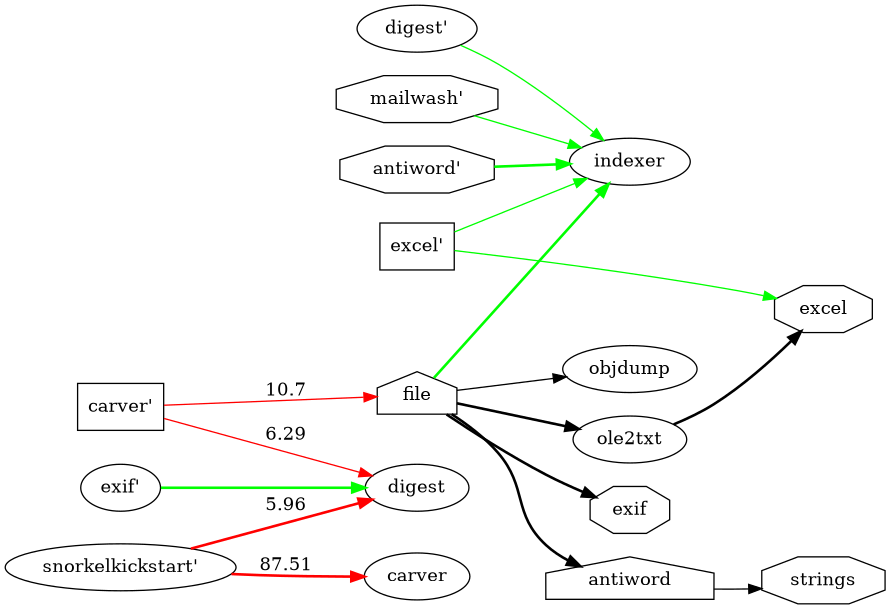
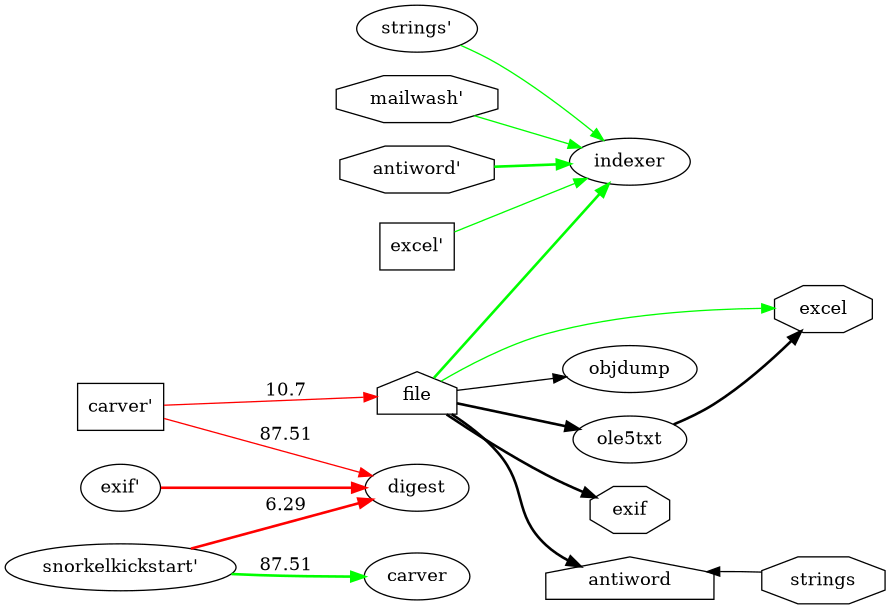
(417, 29) -> (417, 29)
(609, 271) -> (596, 323)
(286, 435) -> (286, 435)
(630, 440) -> (630, 440)
(257, 488) -> (257, 488)
(286, 505) -> (286, 505)
(291, 576) -> (291, 576)
(731, 589) -> (741, 572)
